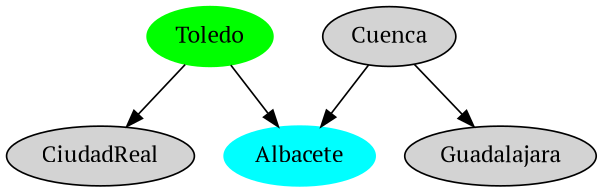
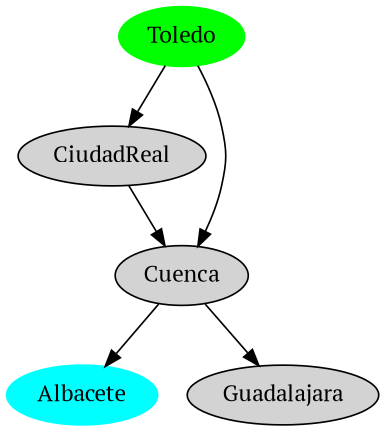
(249, 89) -> (225, 148)
none -> (143, 209)
